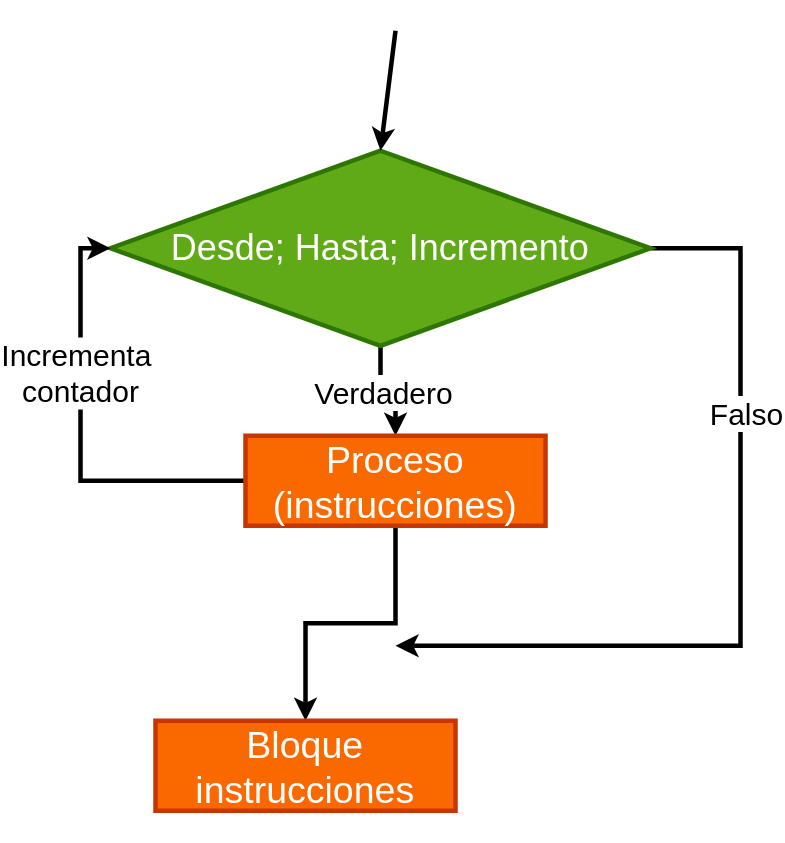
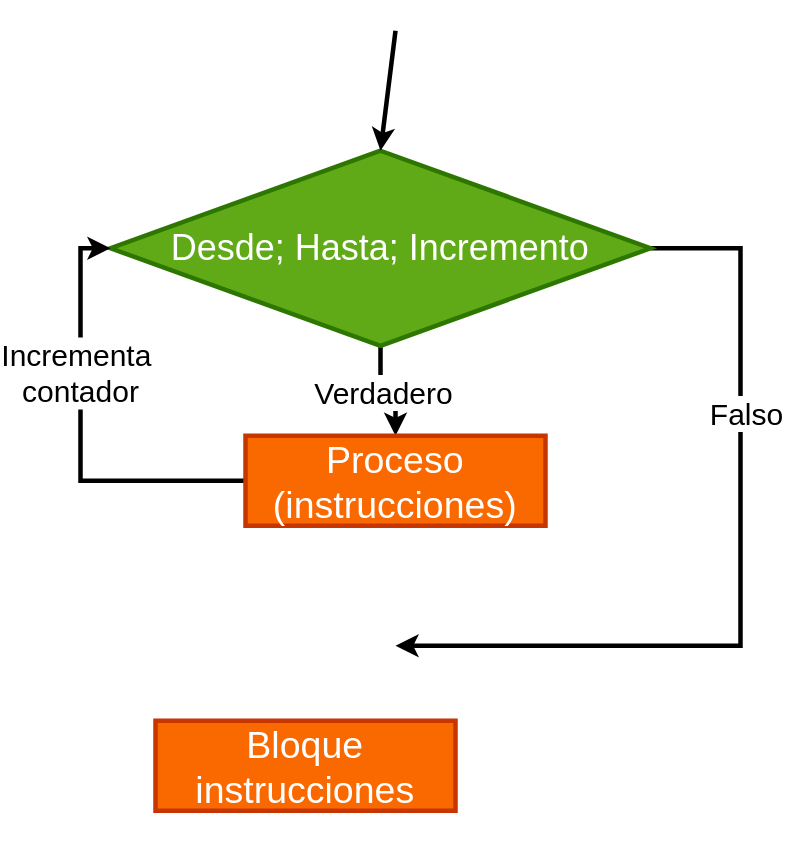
(358, 623) -> none
